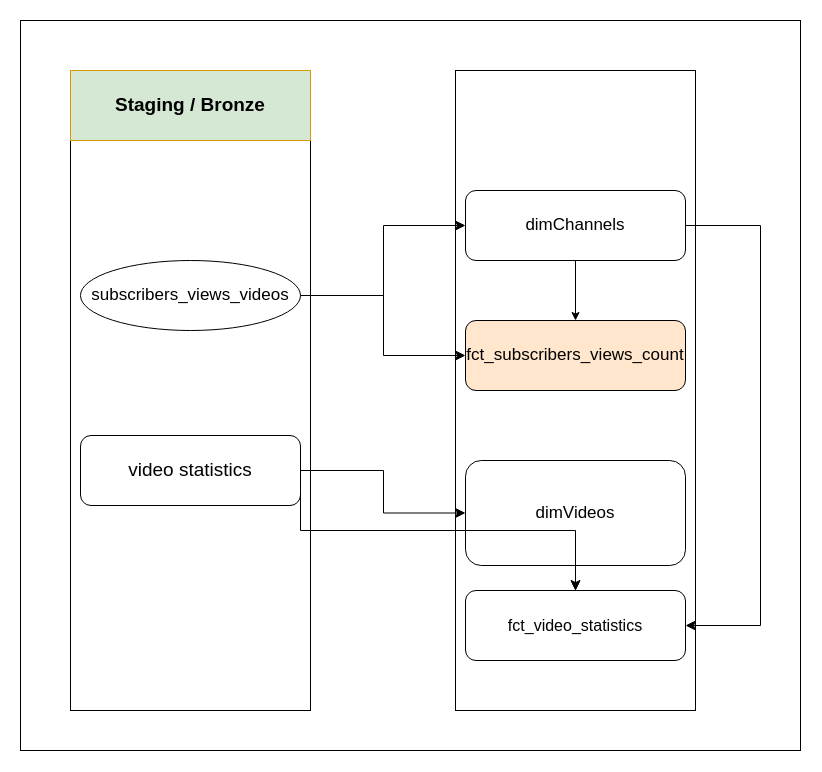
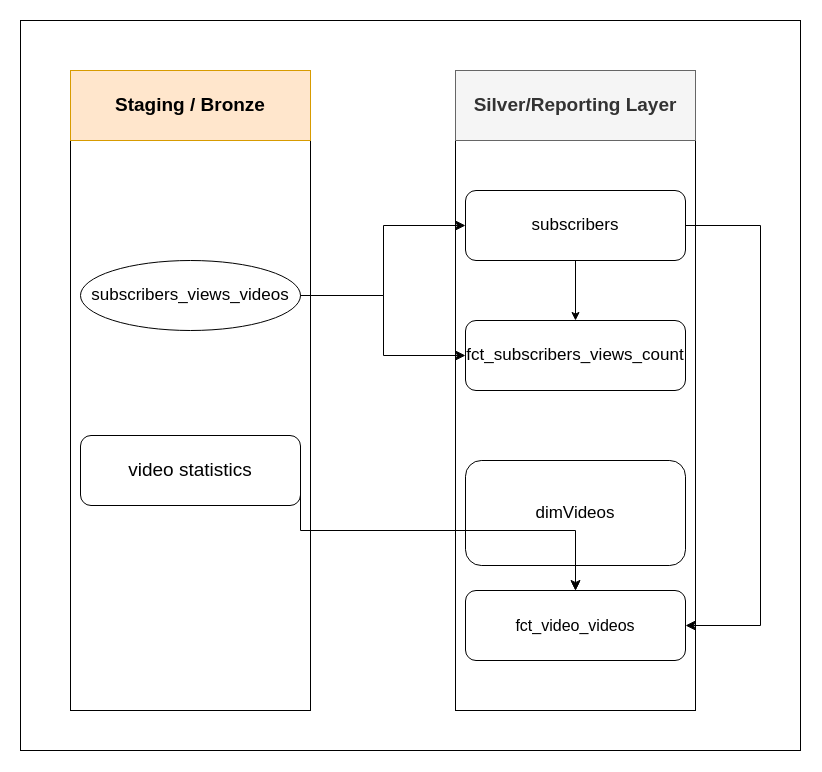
(191, 106) -> (191, 106)
none -> (576, 106)
(576, 226) -> (576, 226)
(576, 356) -> (576, 356)
(384, 488) -> none
(576, 626) -> (576, 626)
